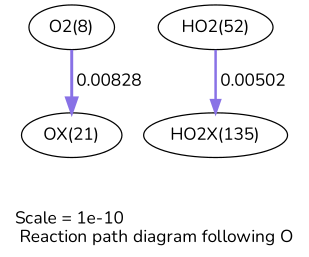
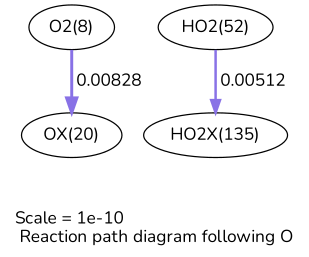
(251, 81) -> (251, 81)
(72, 135) -> (72, 135)
